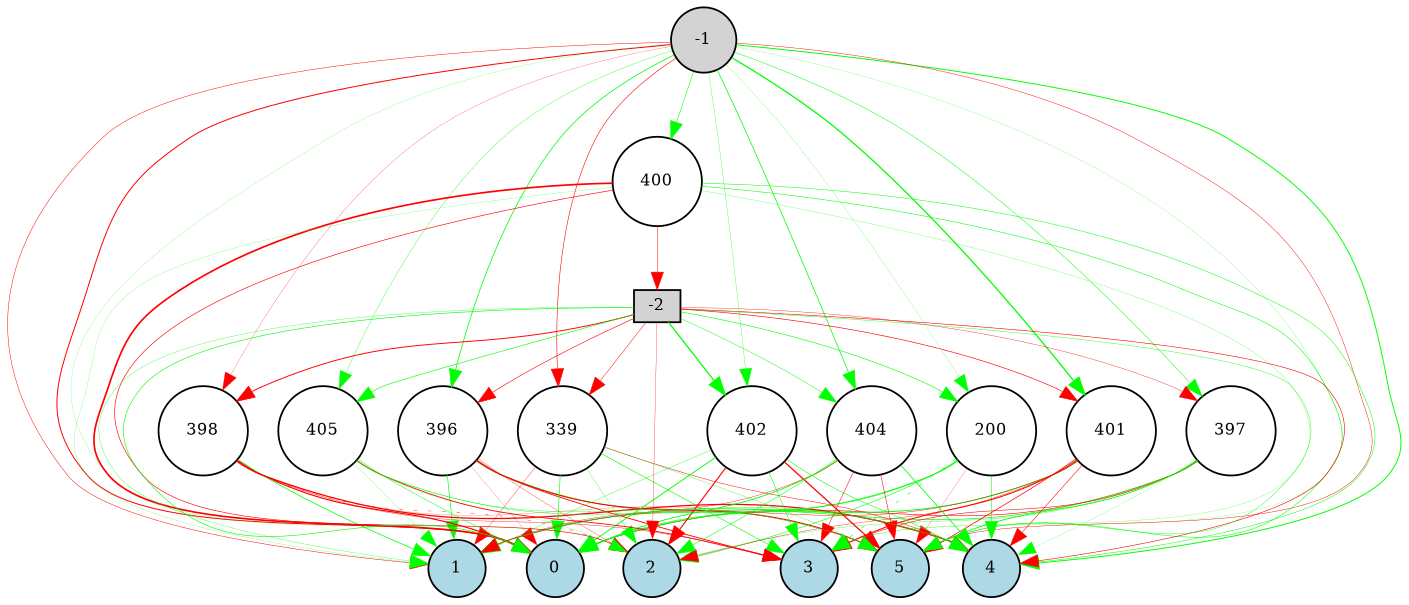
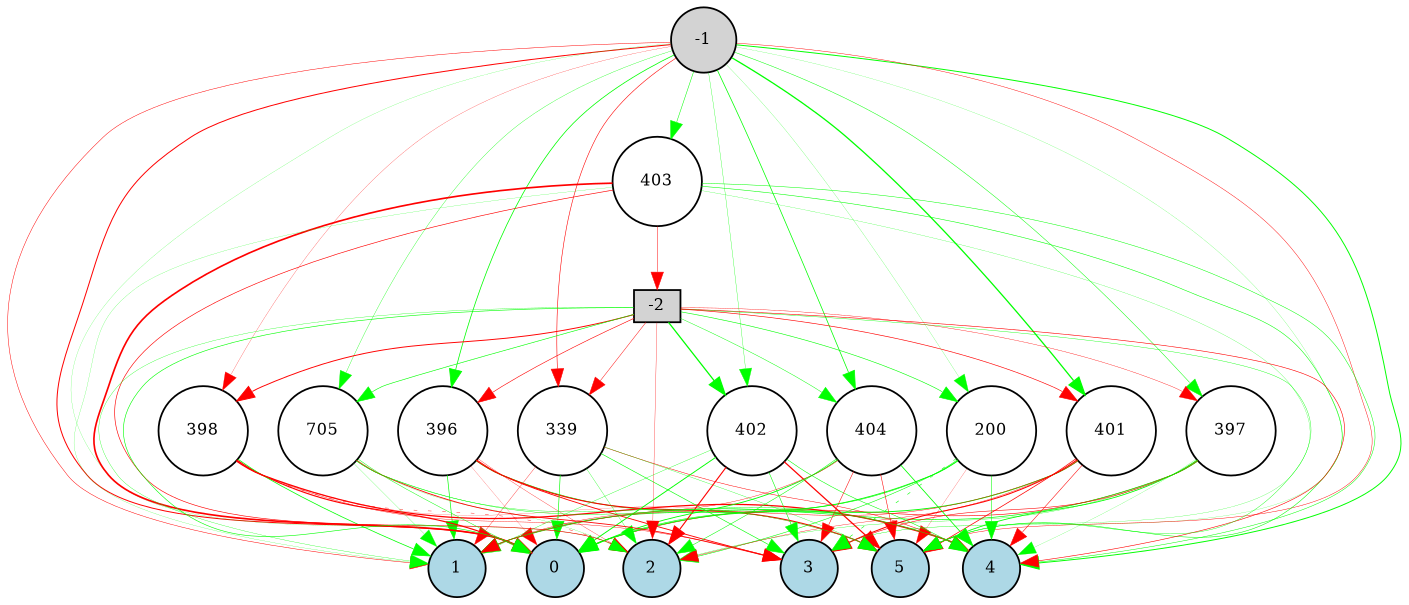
(657, 181) -> (657, 181)
(323, 431) -> (323, 431)
